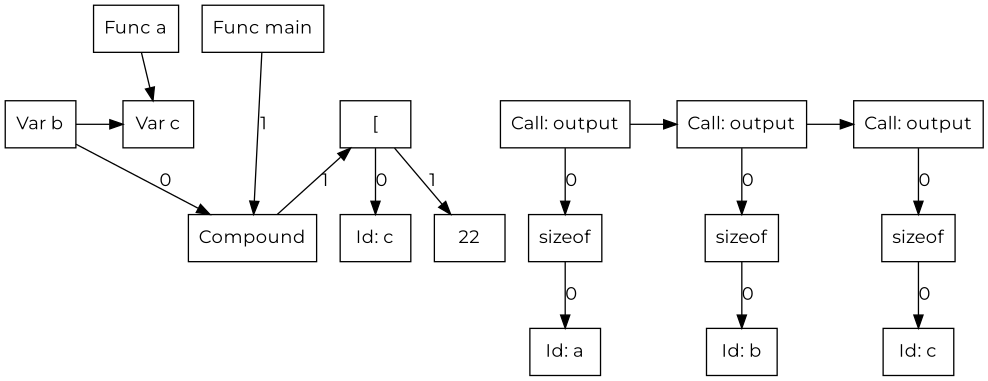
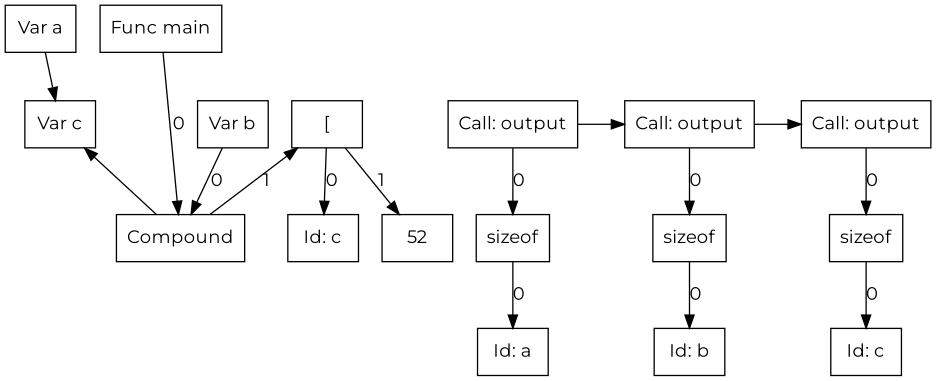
(136, 29) -> (41, 29)
(93, 124) -> (125, 186)
(264, 124) -> (179, 124)
(470, 238) -> (417, 238)
